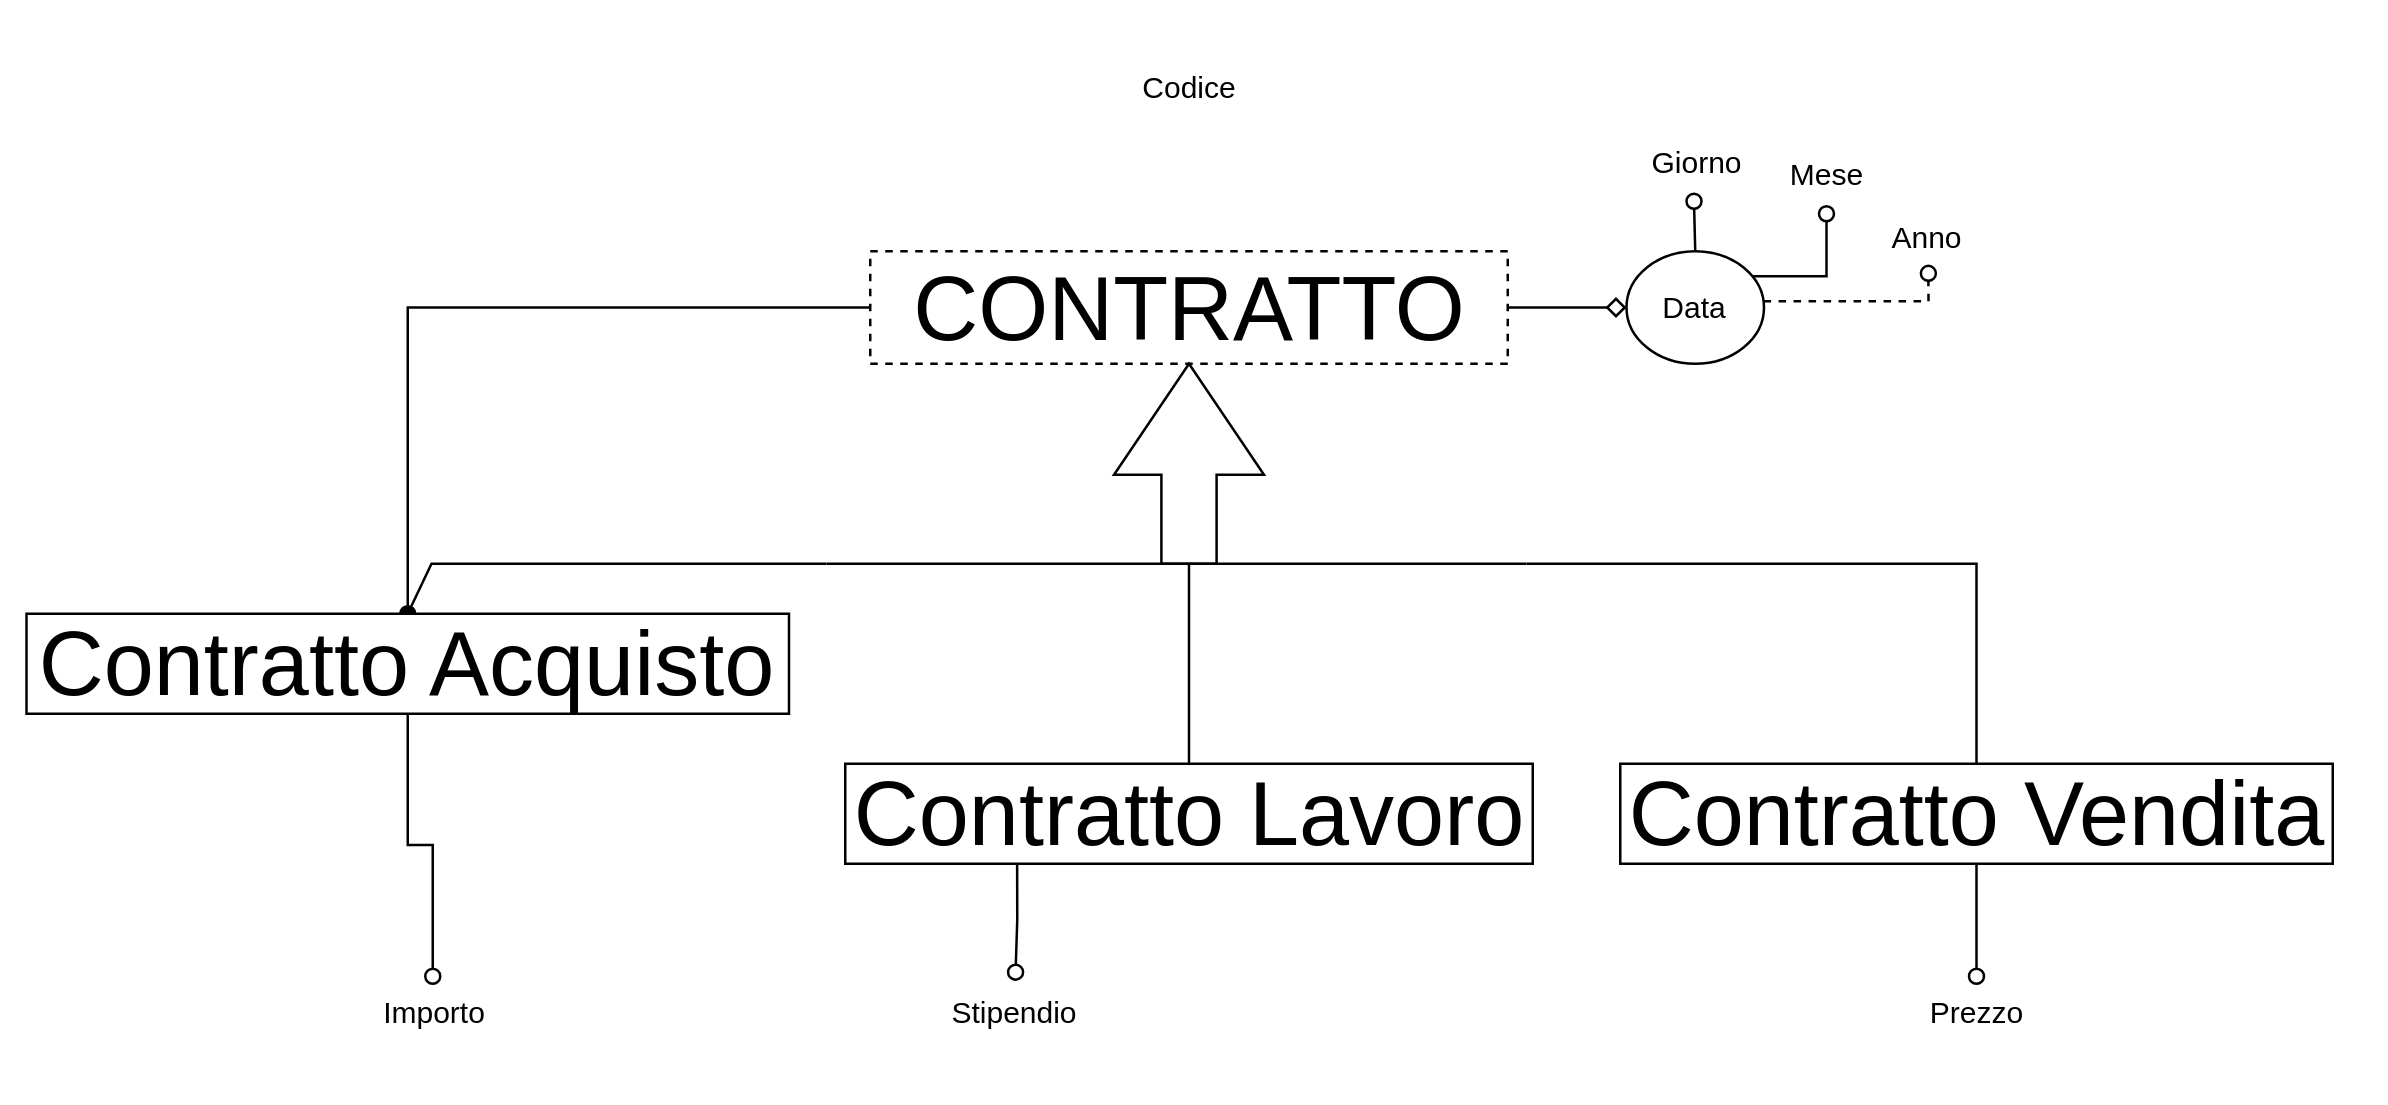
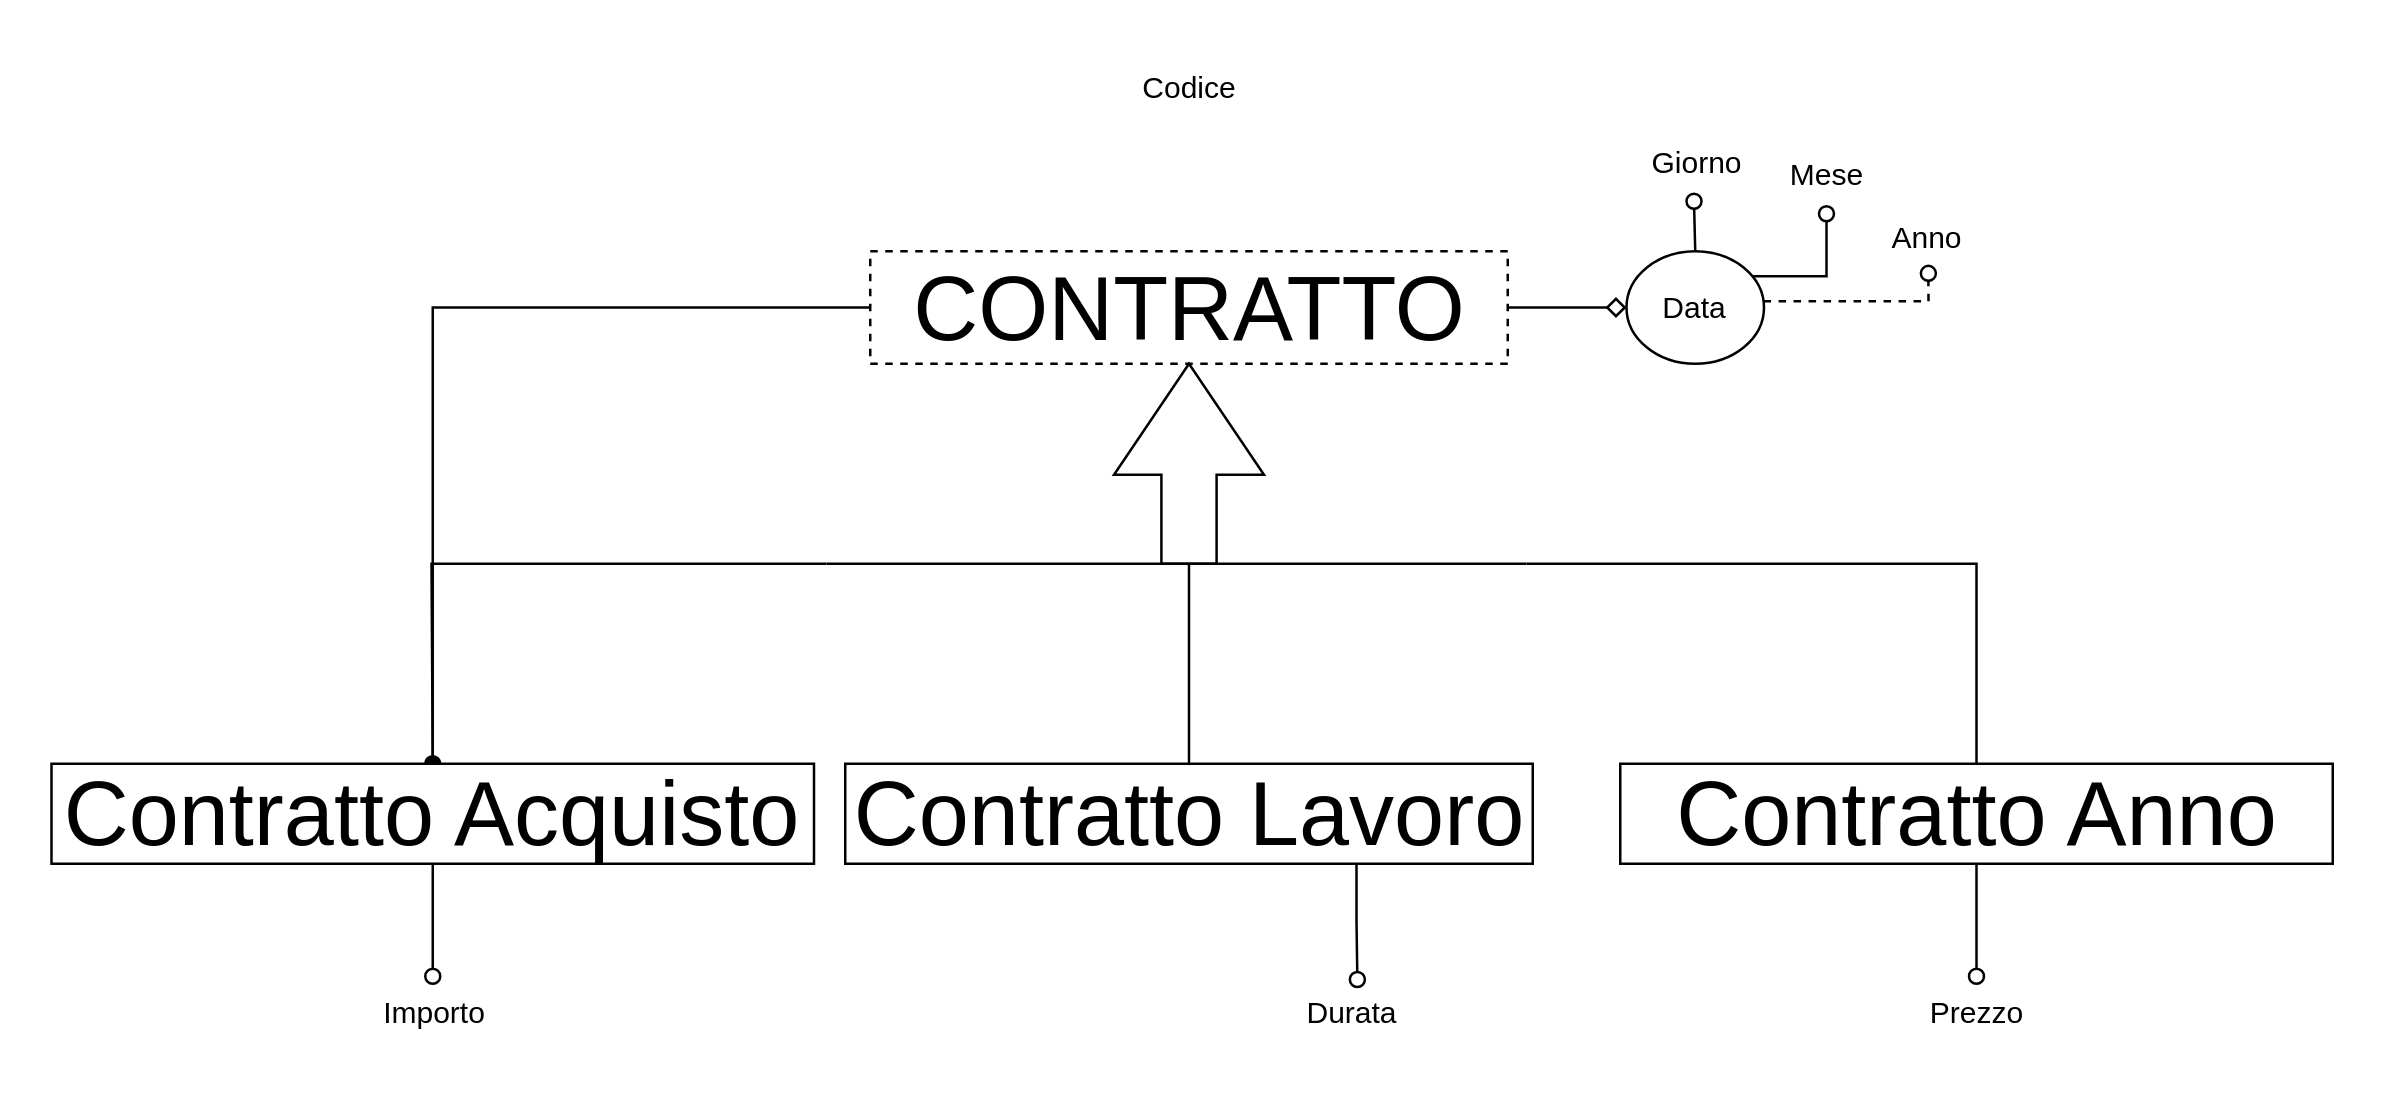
(408, 664) -> (433, 814)
(1978, 814) -> (1978, 814)
(1017, 914) -> none
none -> (1356, 917)
(1014, 1014) -> none
none -> (1351, 1014)
